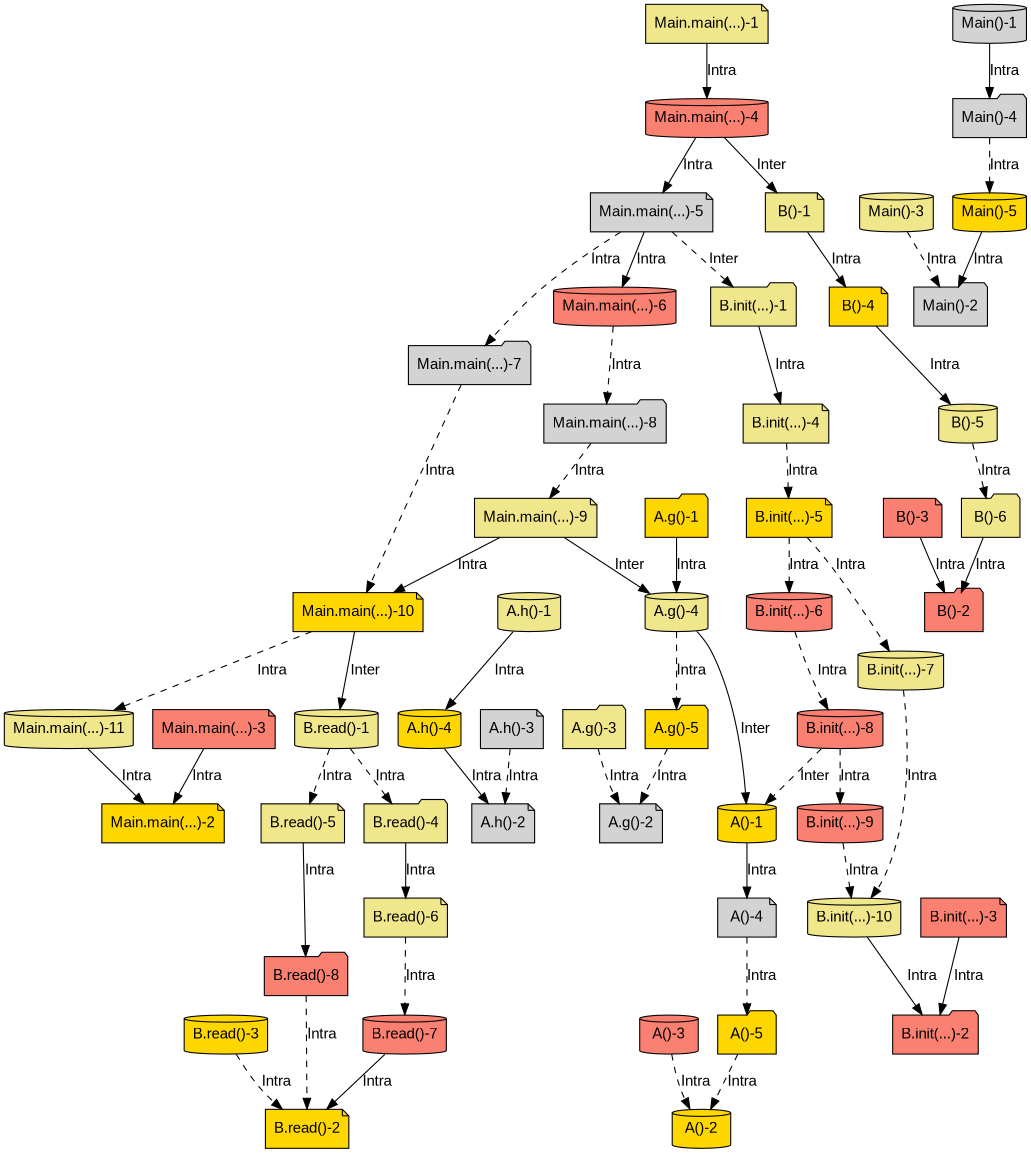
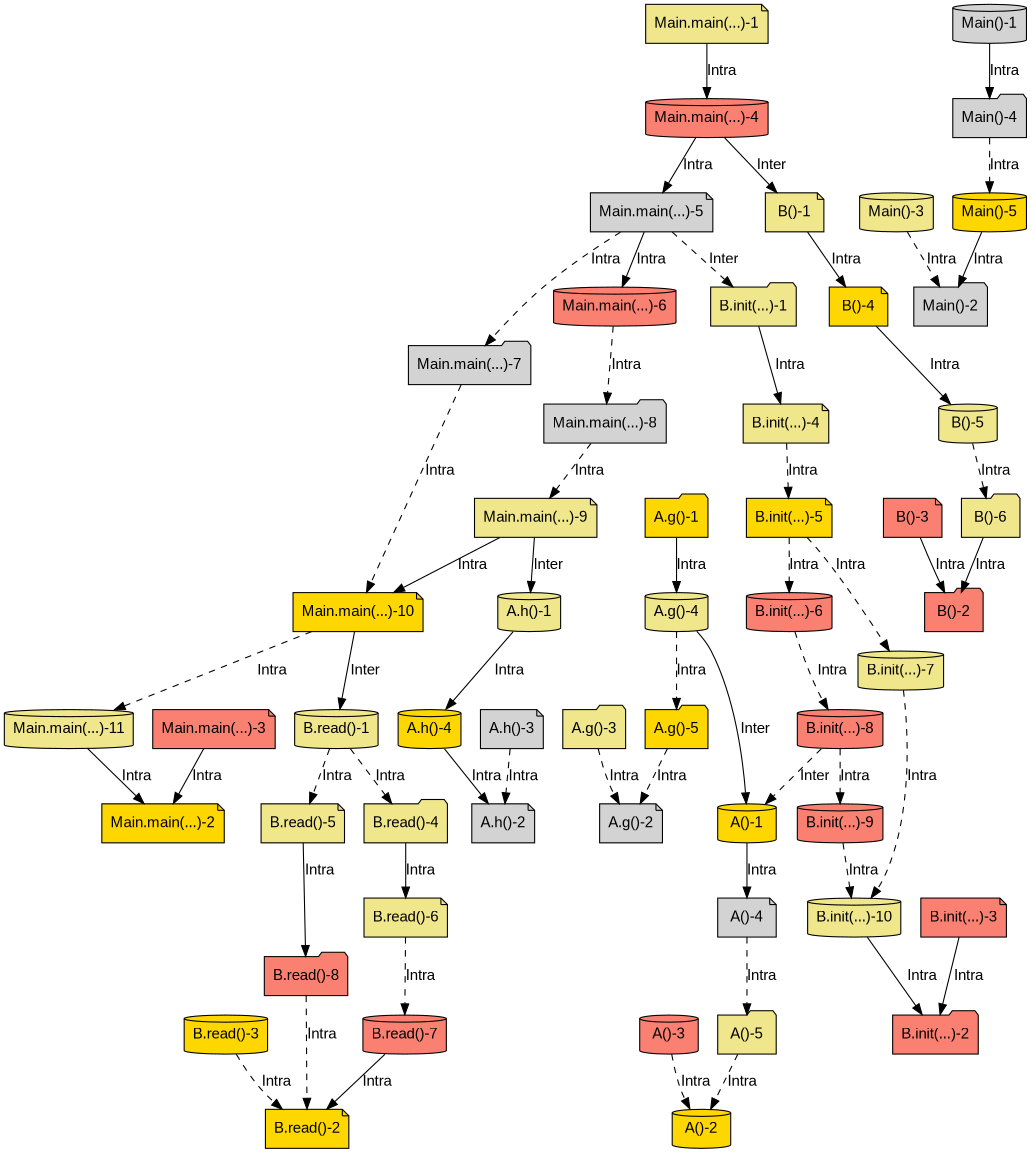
(602, 562) -> (533, 560)
(747, 1035) -> (747, 1035)
